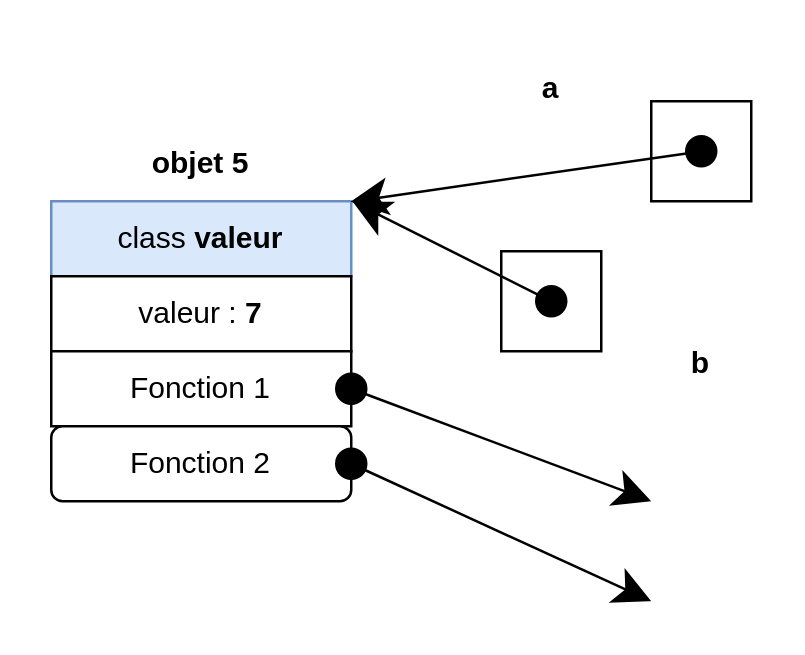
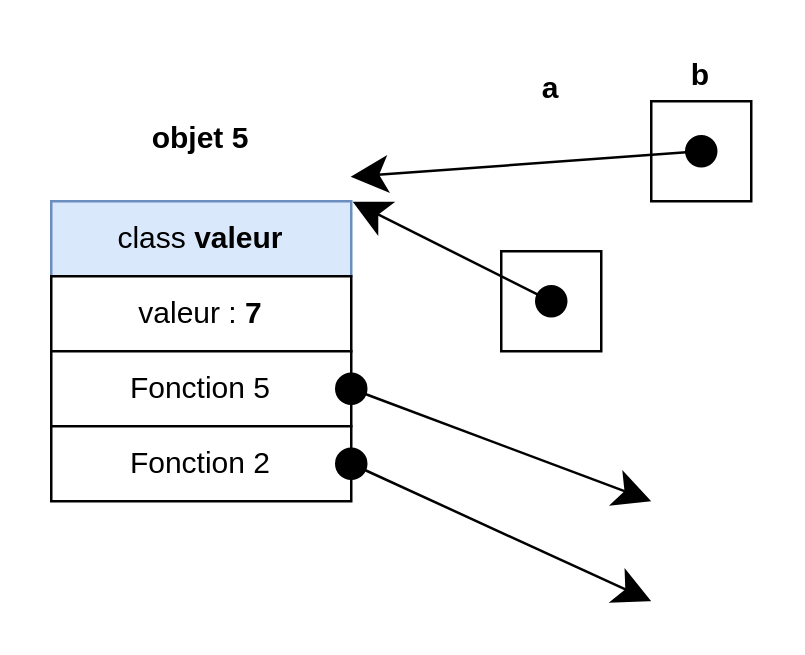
(201, 164) -> (201, 139)
(701, 364) -> (701, 76)
(201, 389) -> (201, 389)
(201, 464) -> (201, 464)
